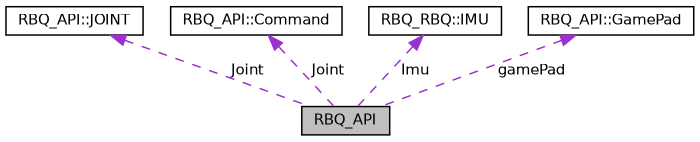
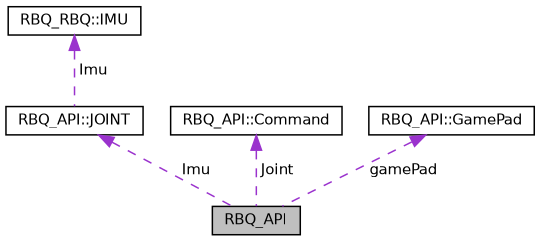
(245, 71) -> (194, 171)
(385, 77) -> (75, 78)
